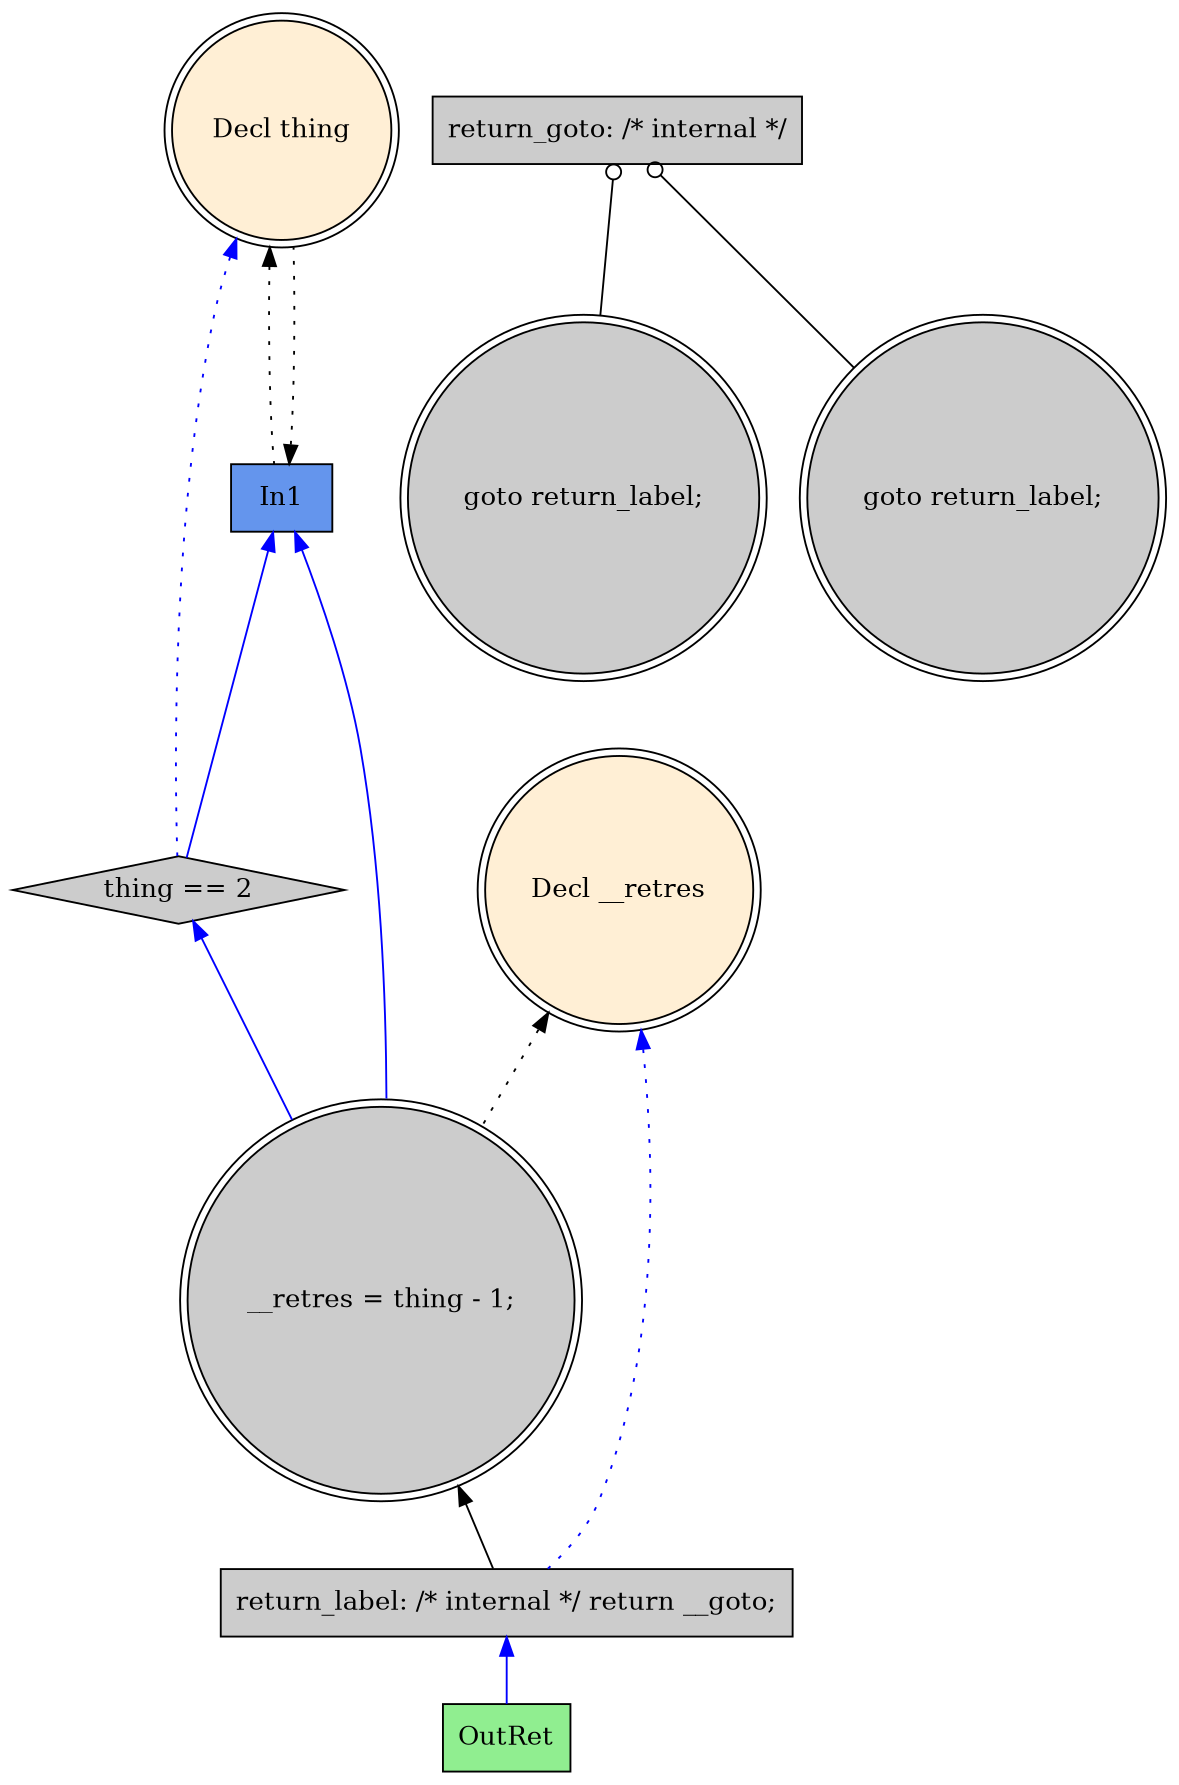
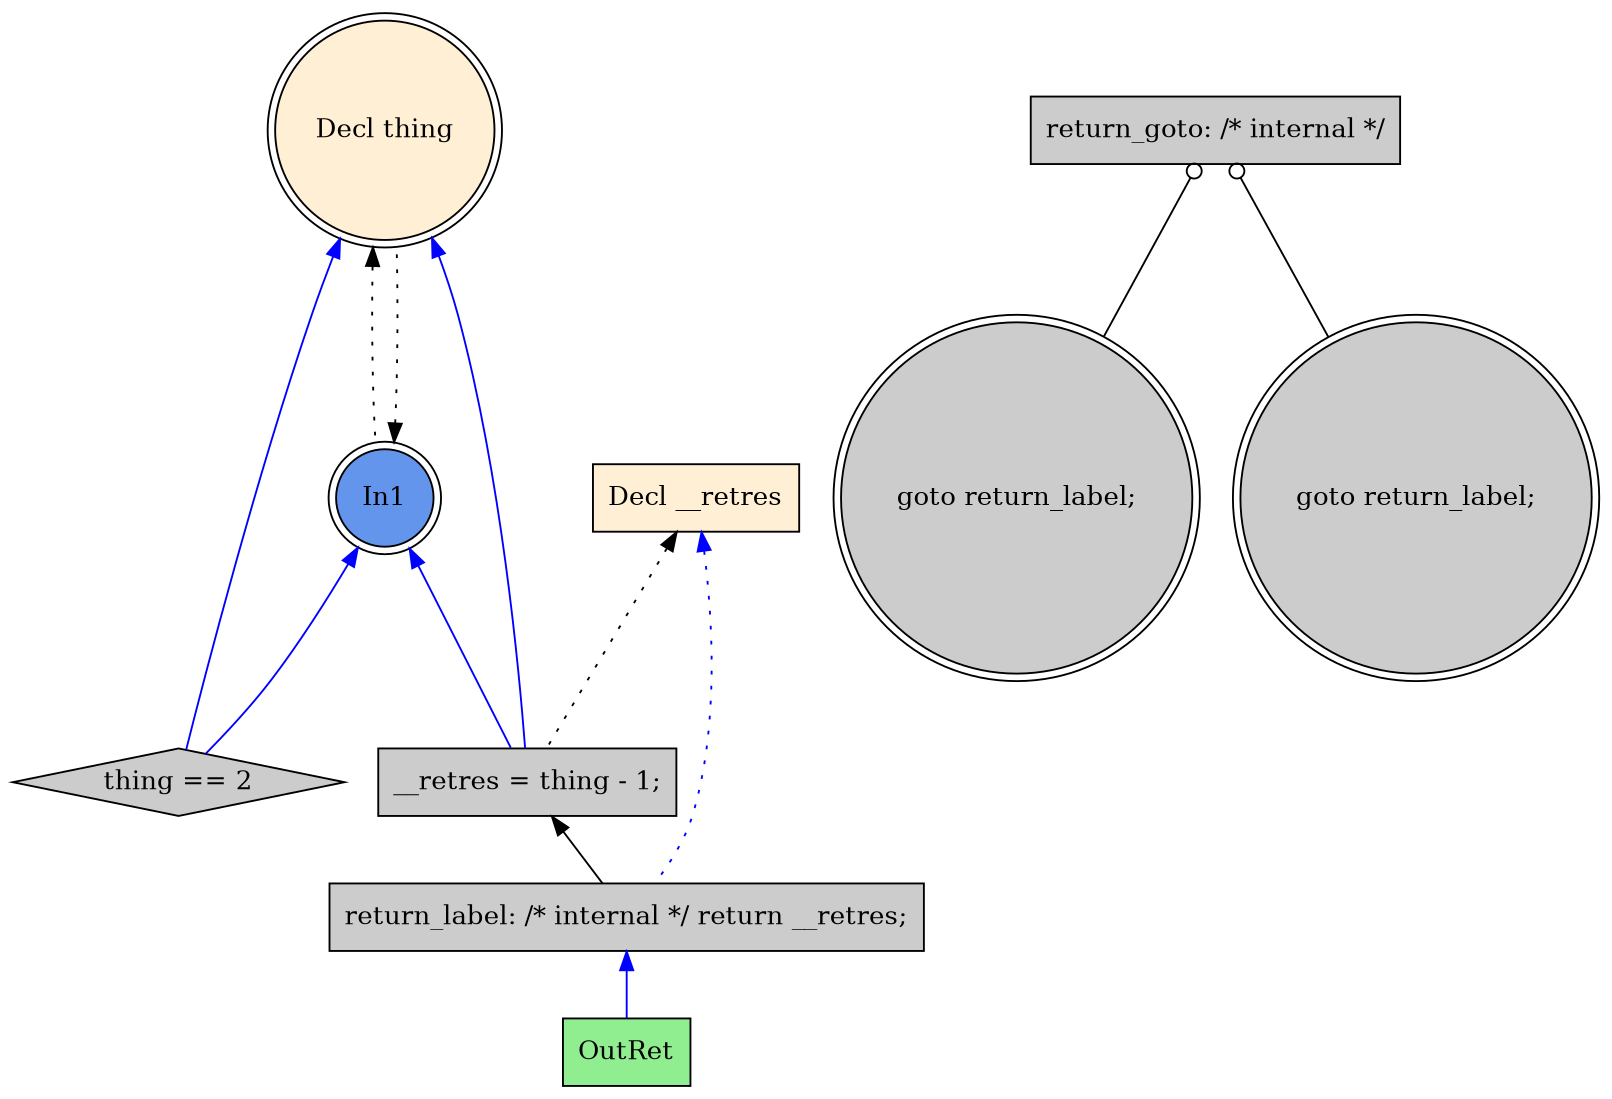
(282, 498) -> (385, 498)
(183, 554) -> (253, 501)
(619, 890) -> (696, 498)
(247, 1029) -> (496, 499)
(381, 1300) -> (527, 782)
(507, 1603) -> (627, 917)
